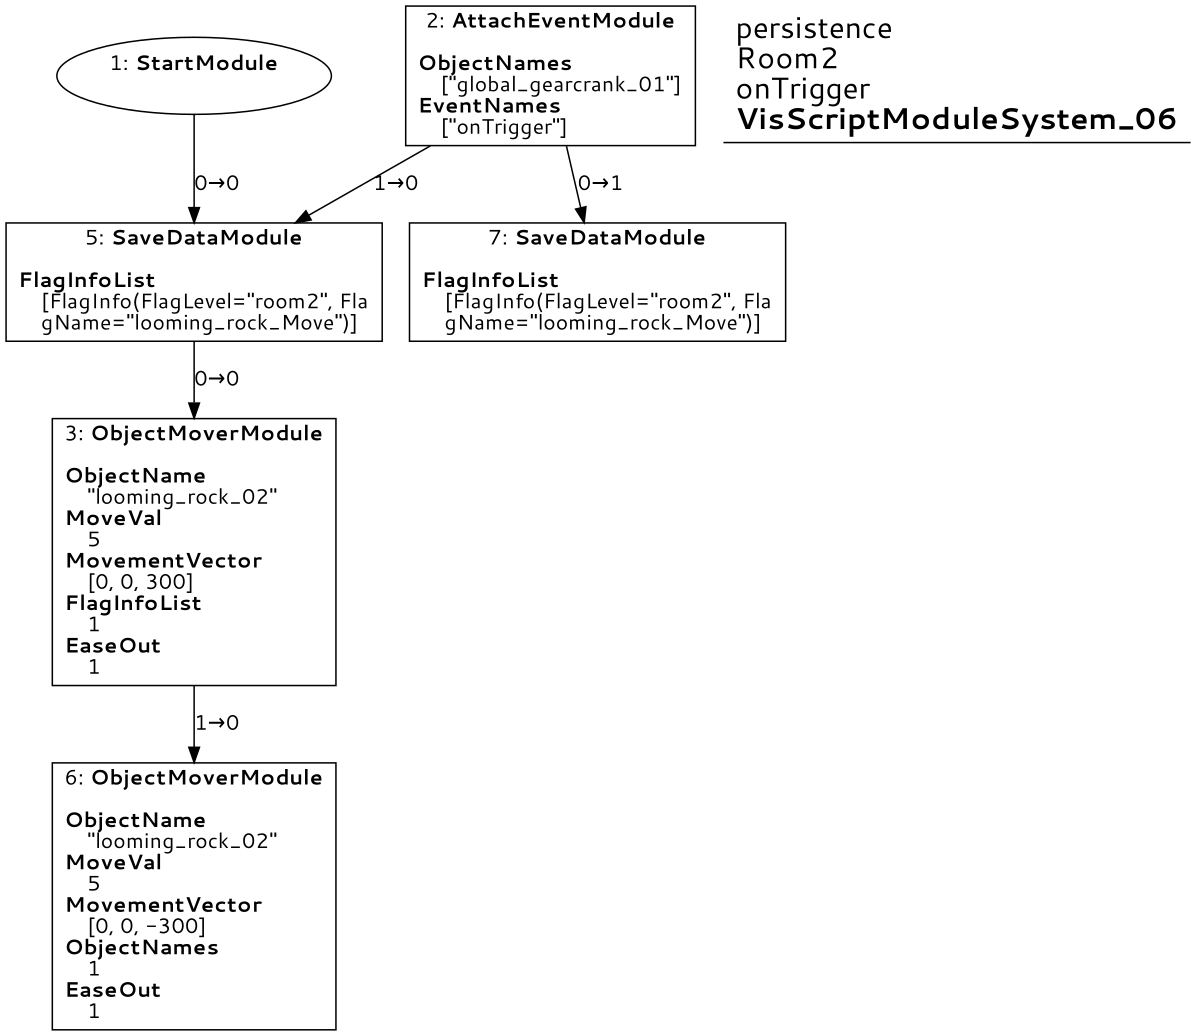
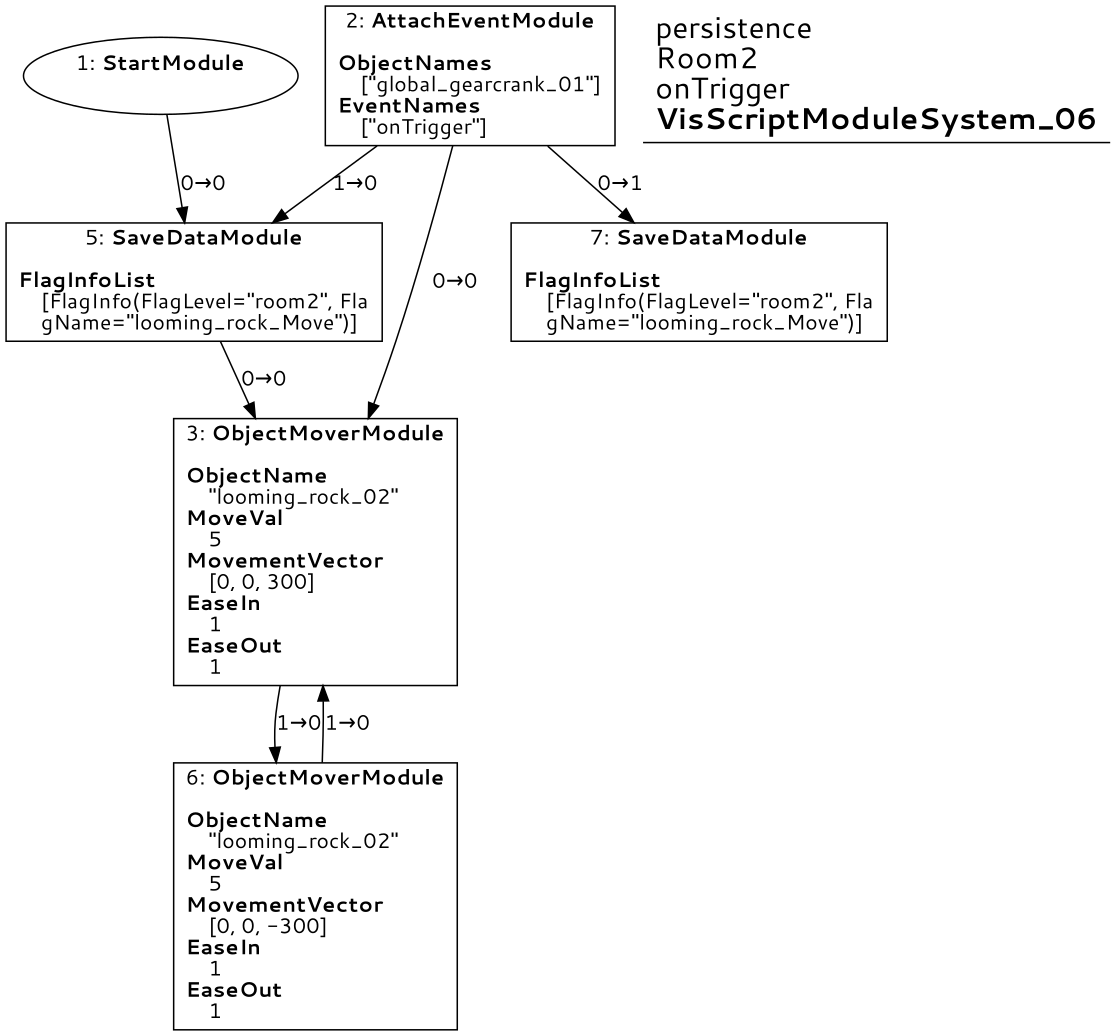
none -> (416, 276)
(133, 604) -> (224, 604)
none -> (323, 732)
(143, 948) -> (224, 948)
